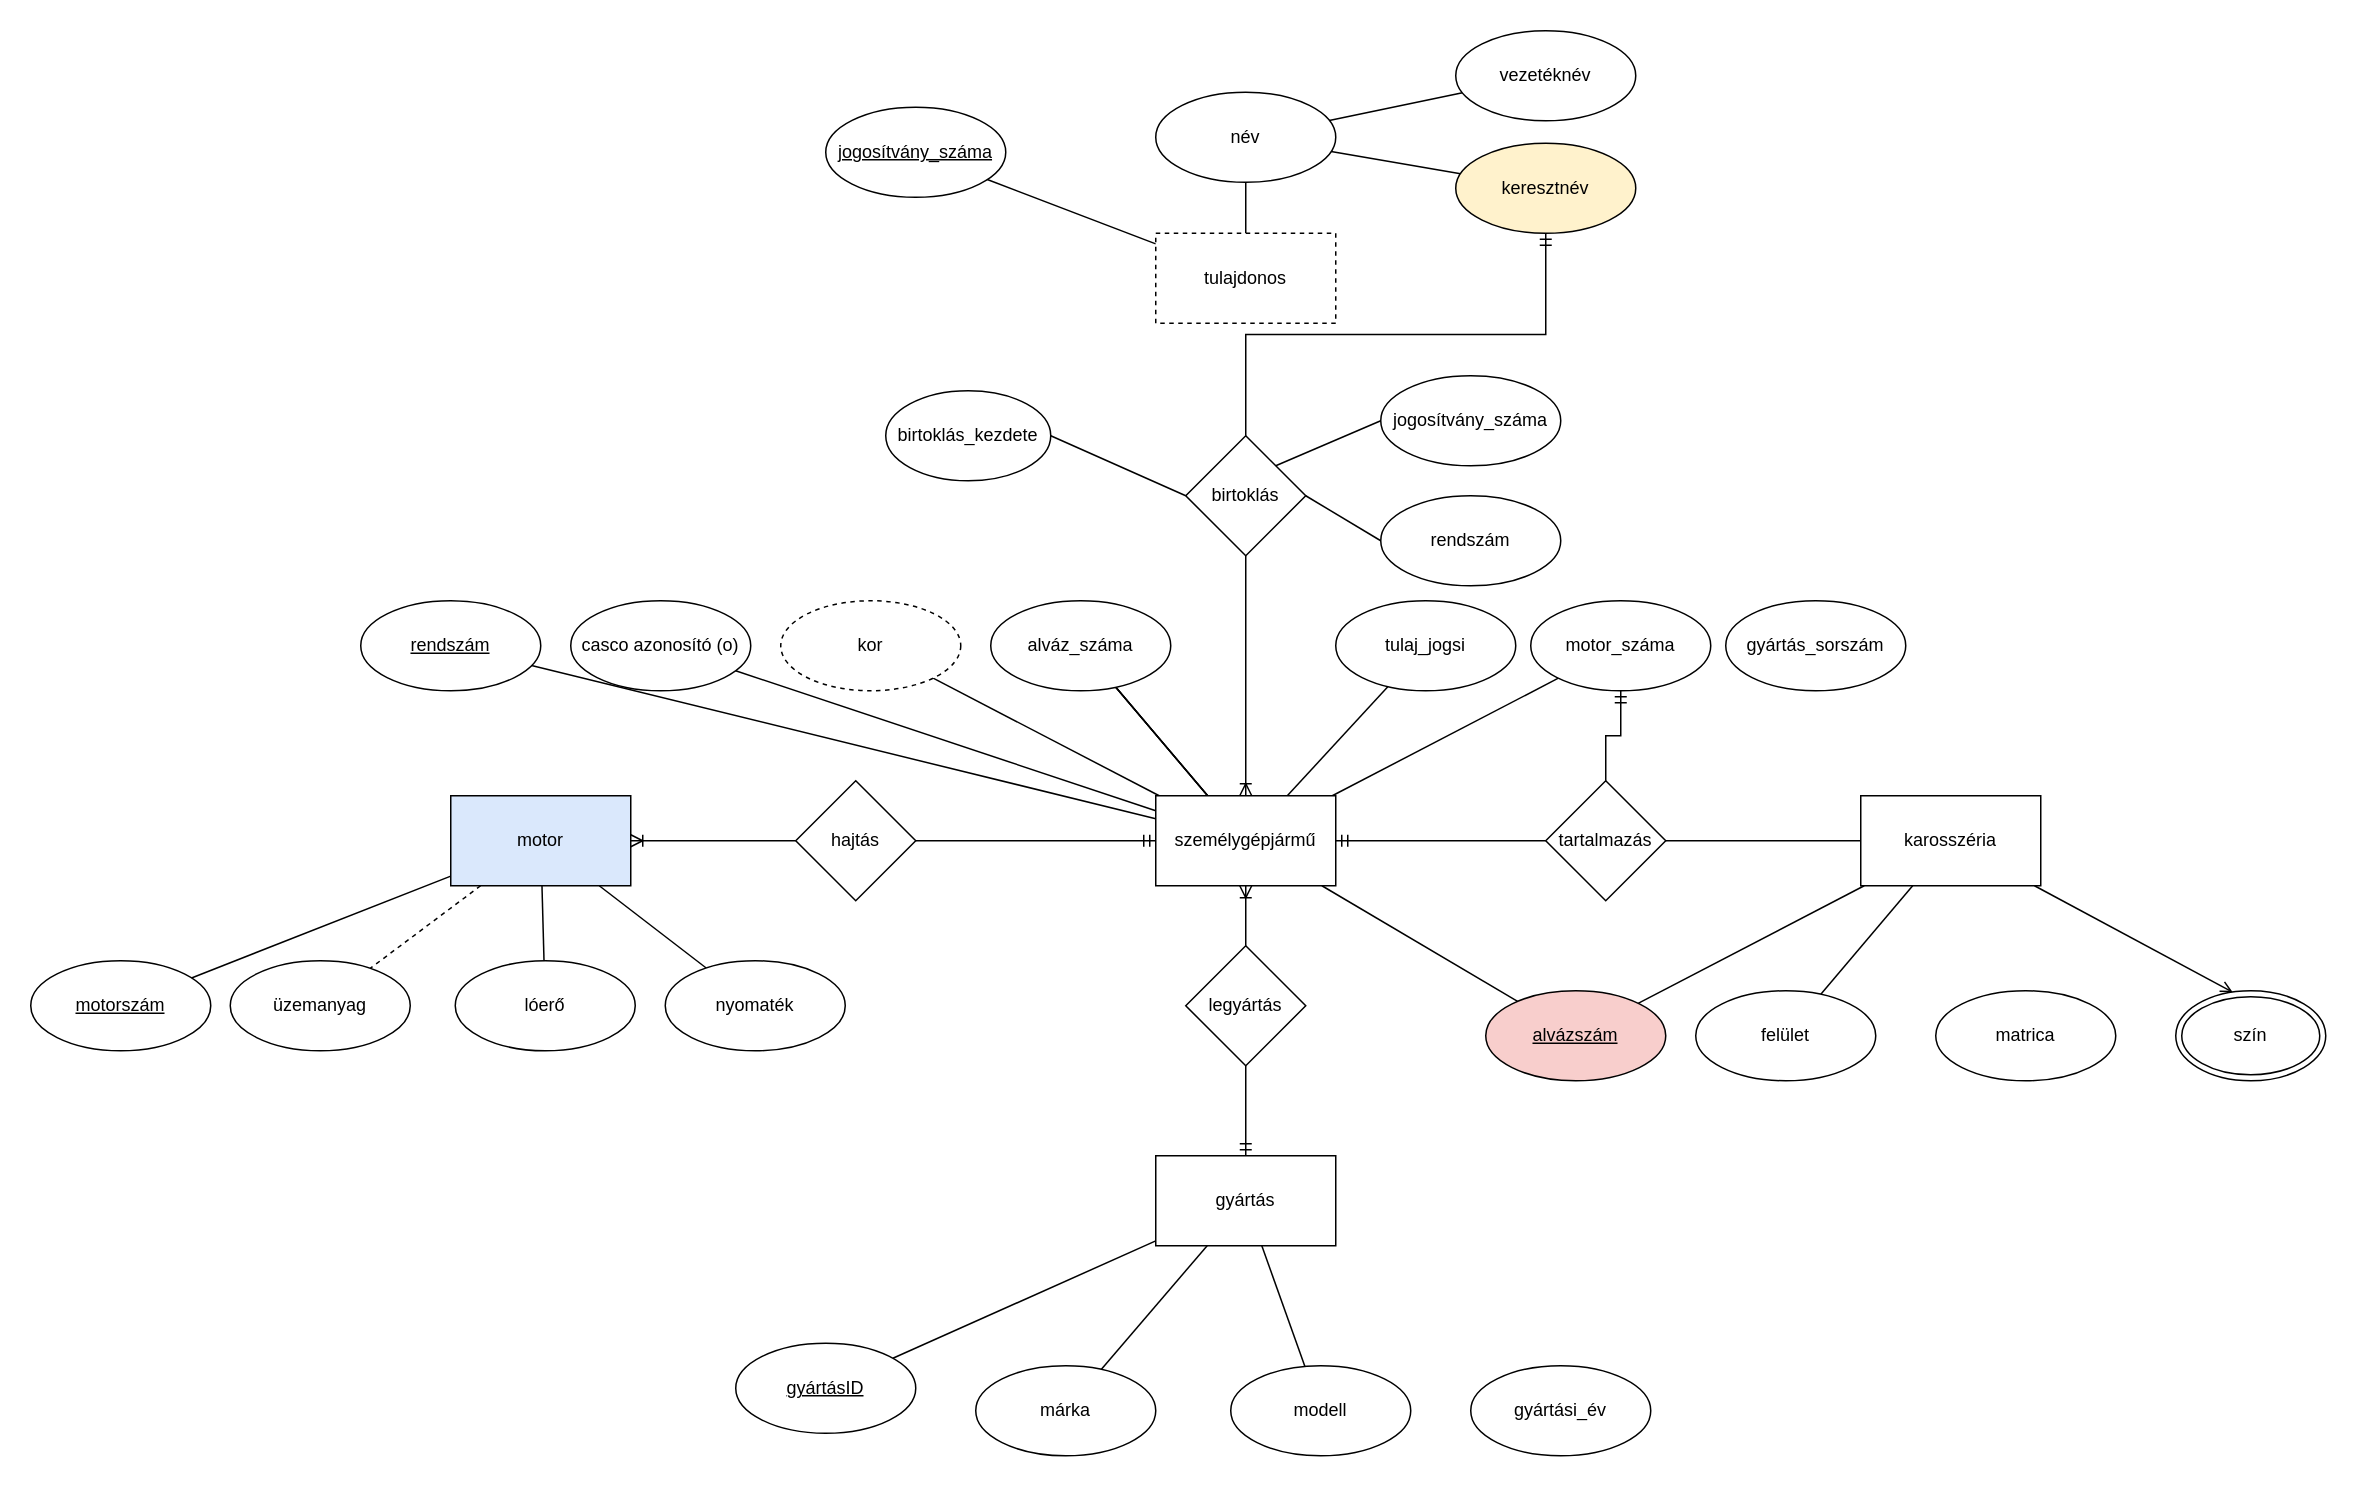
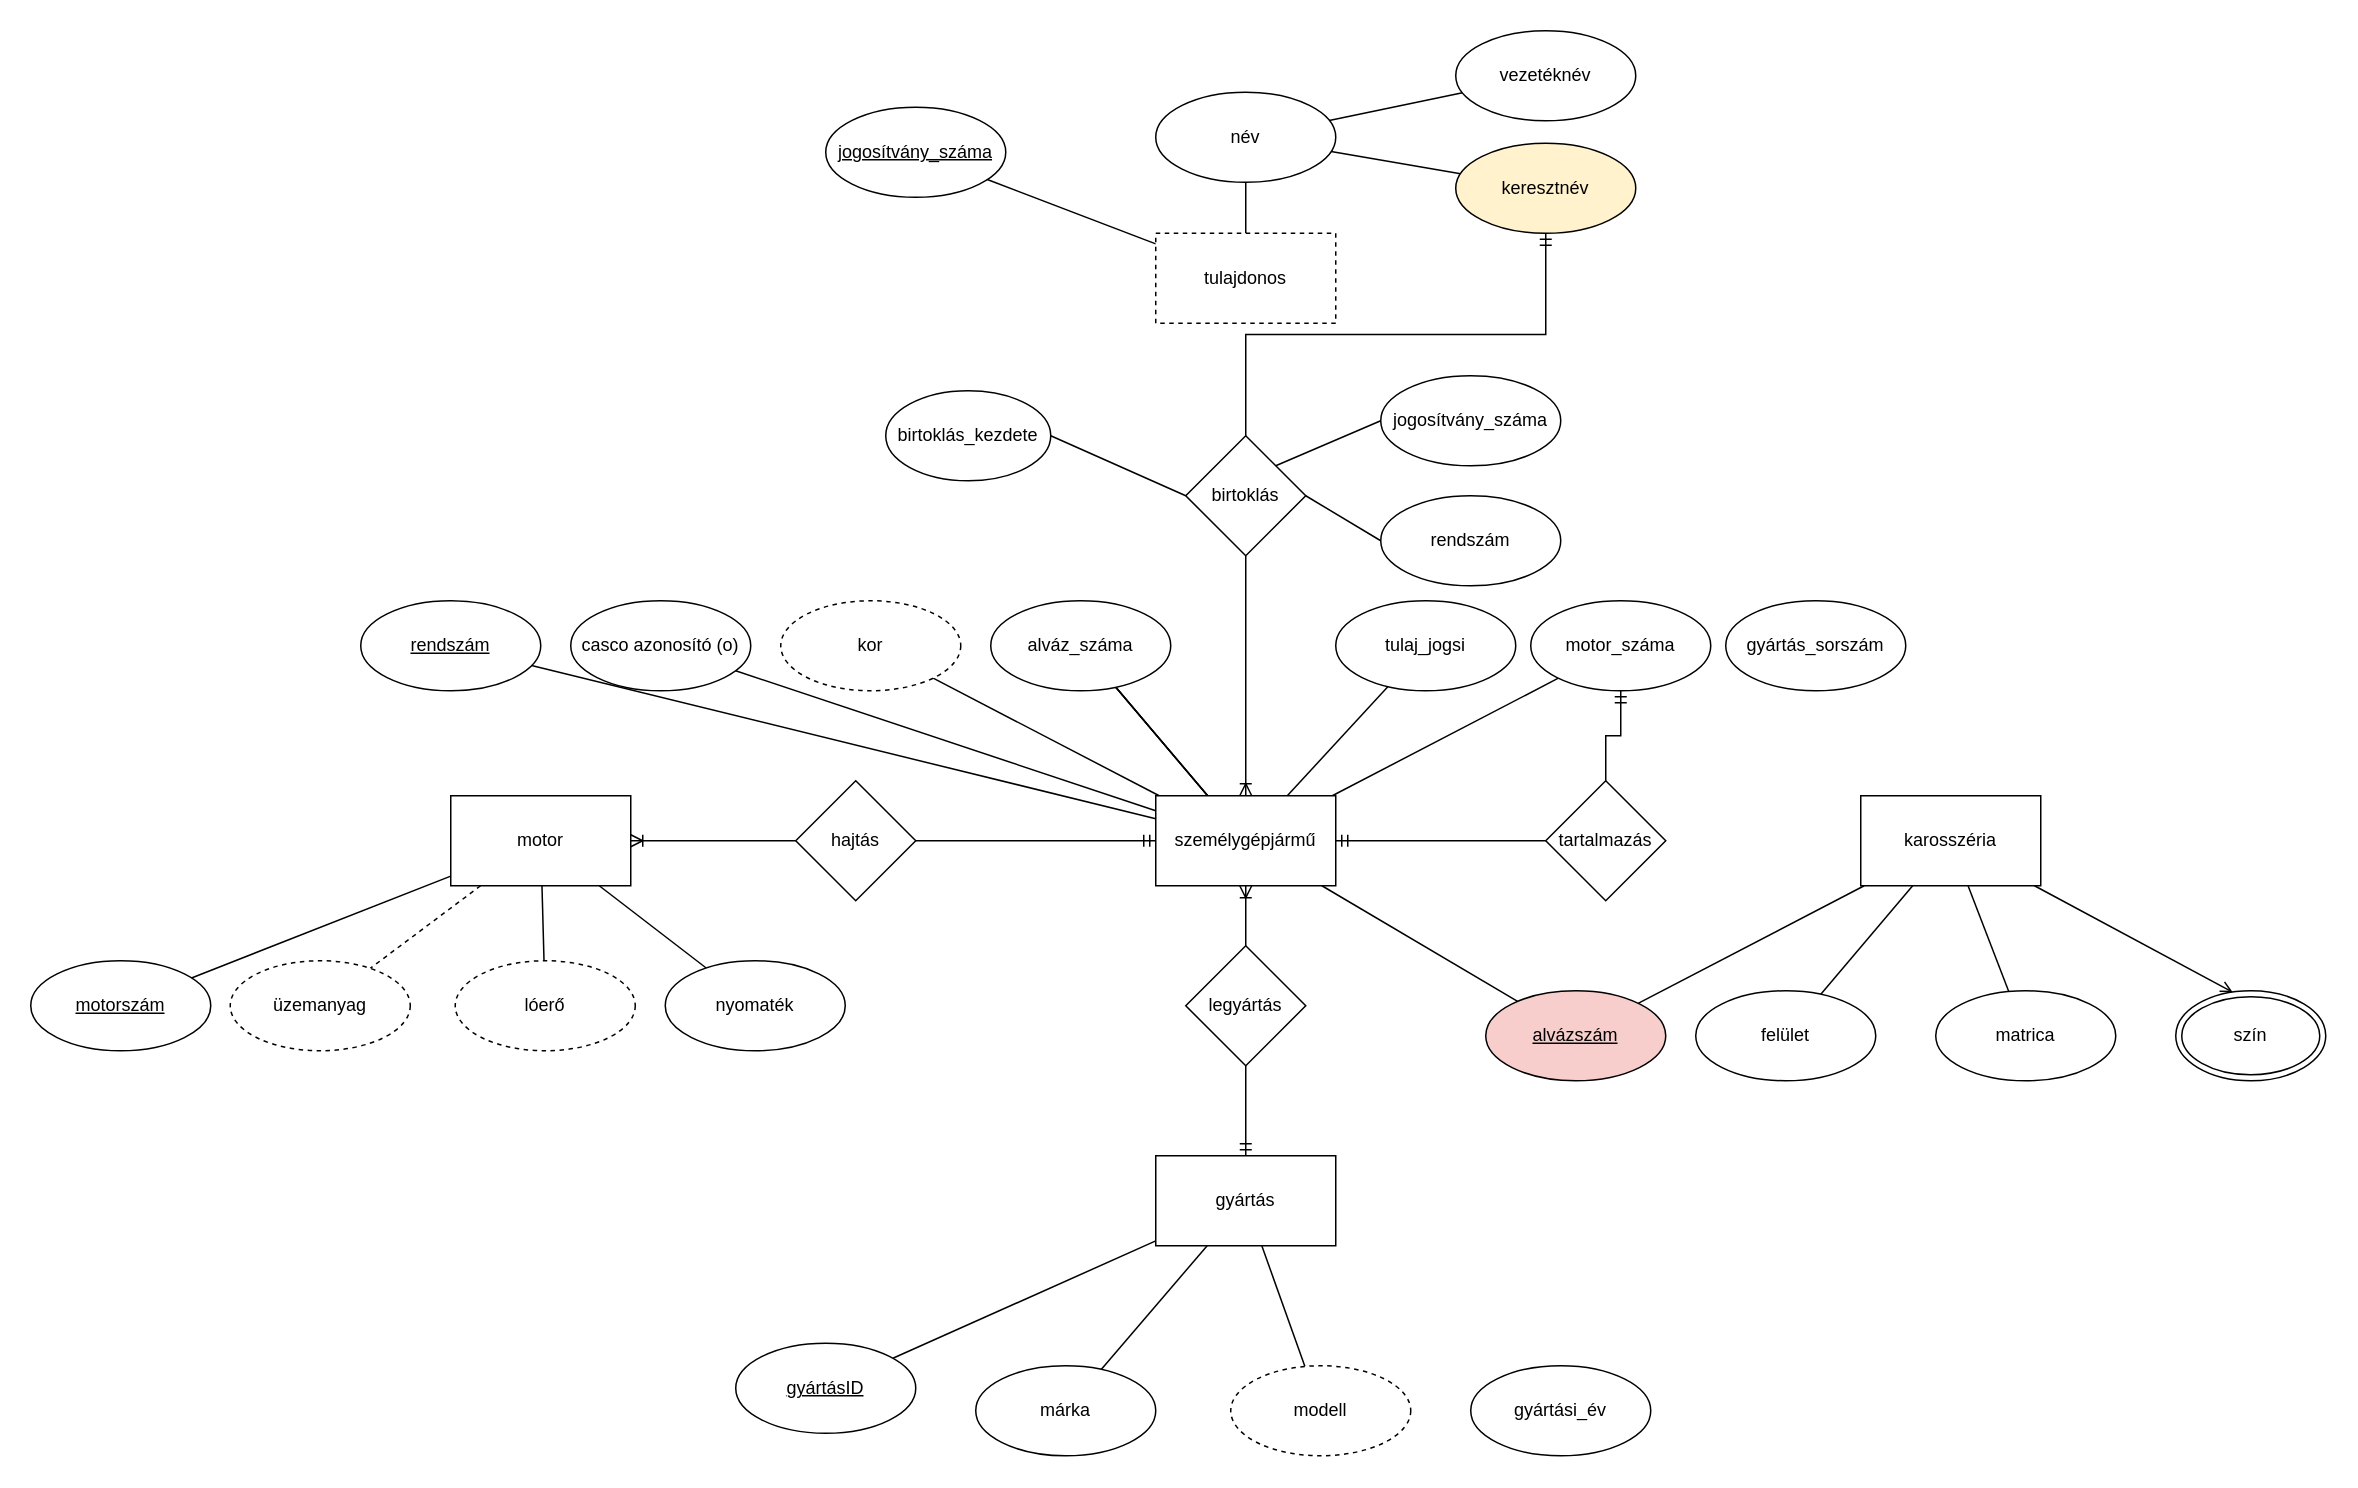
(541, 841) -> (541, 841)
(1764, 841) -> (1988, 938)
(320, 1006) -> (320, 1006)
(545, 1006) -> (545, 1006)
(1321, 1411) -> (1321, 1411)
